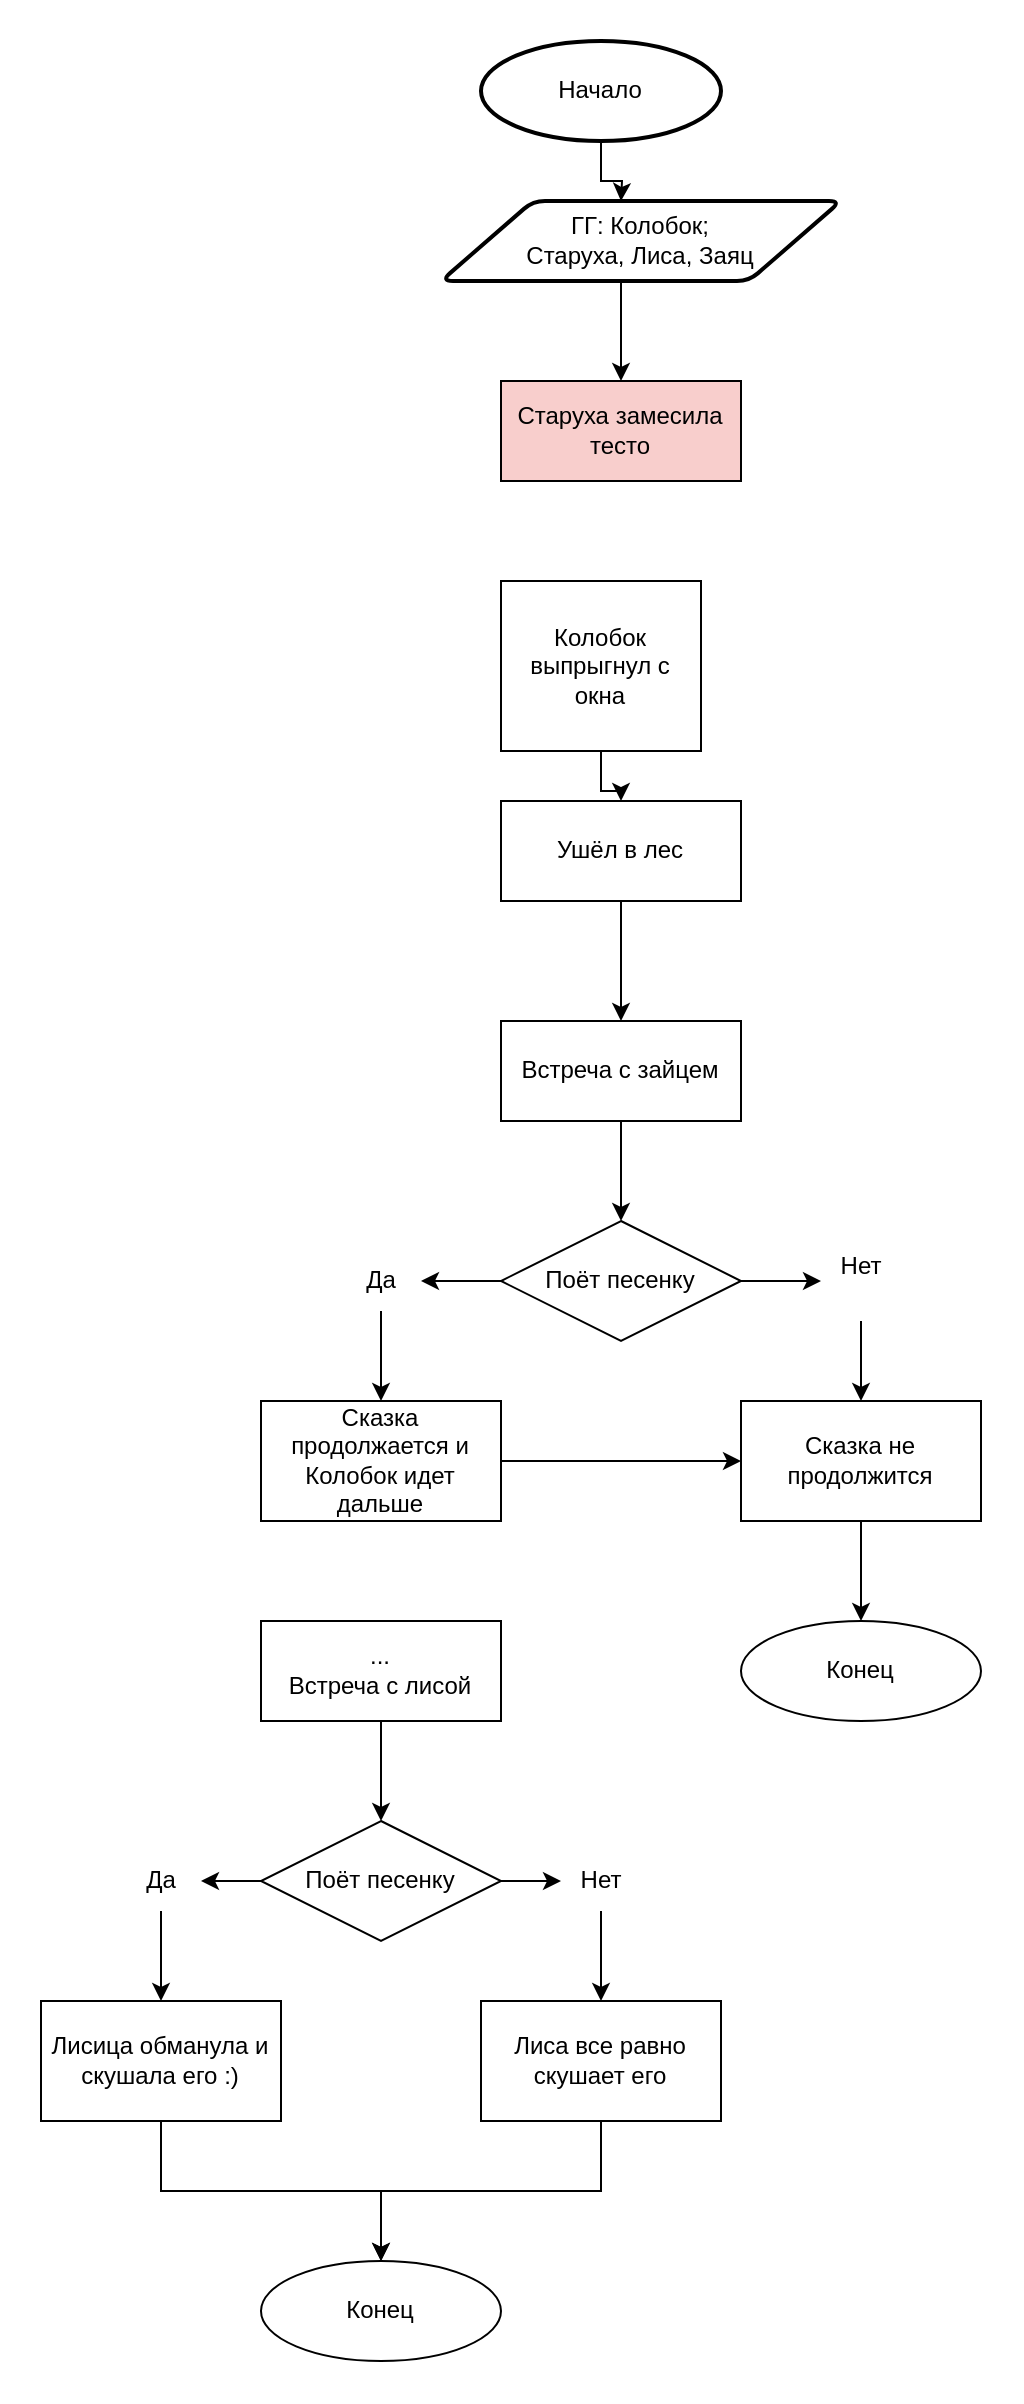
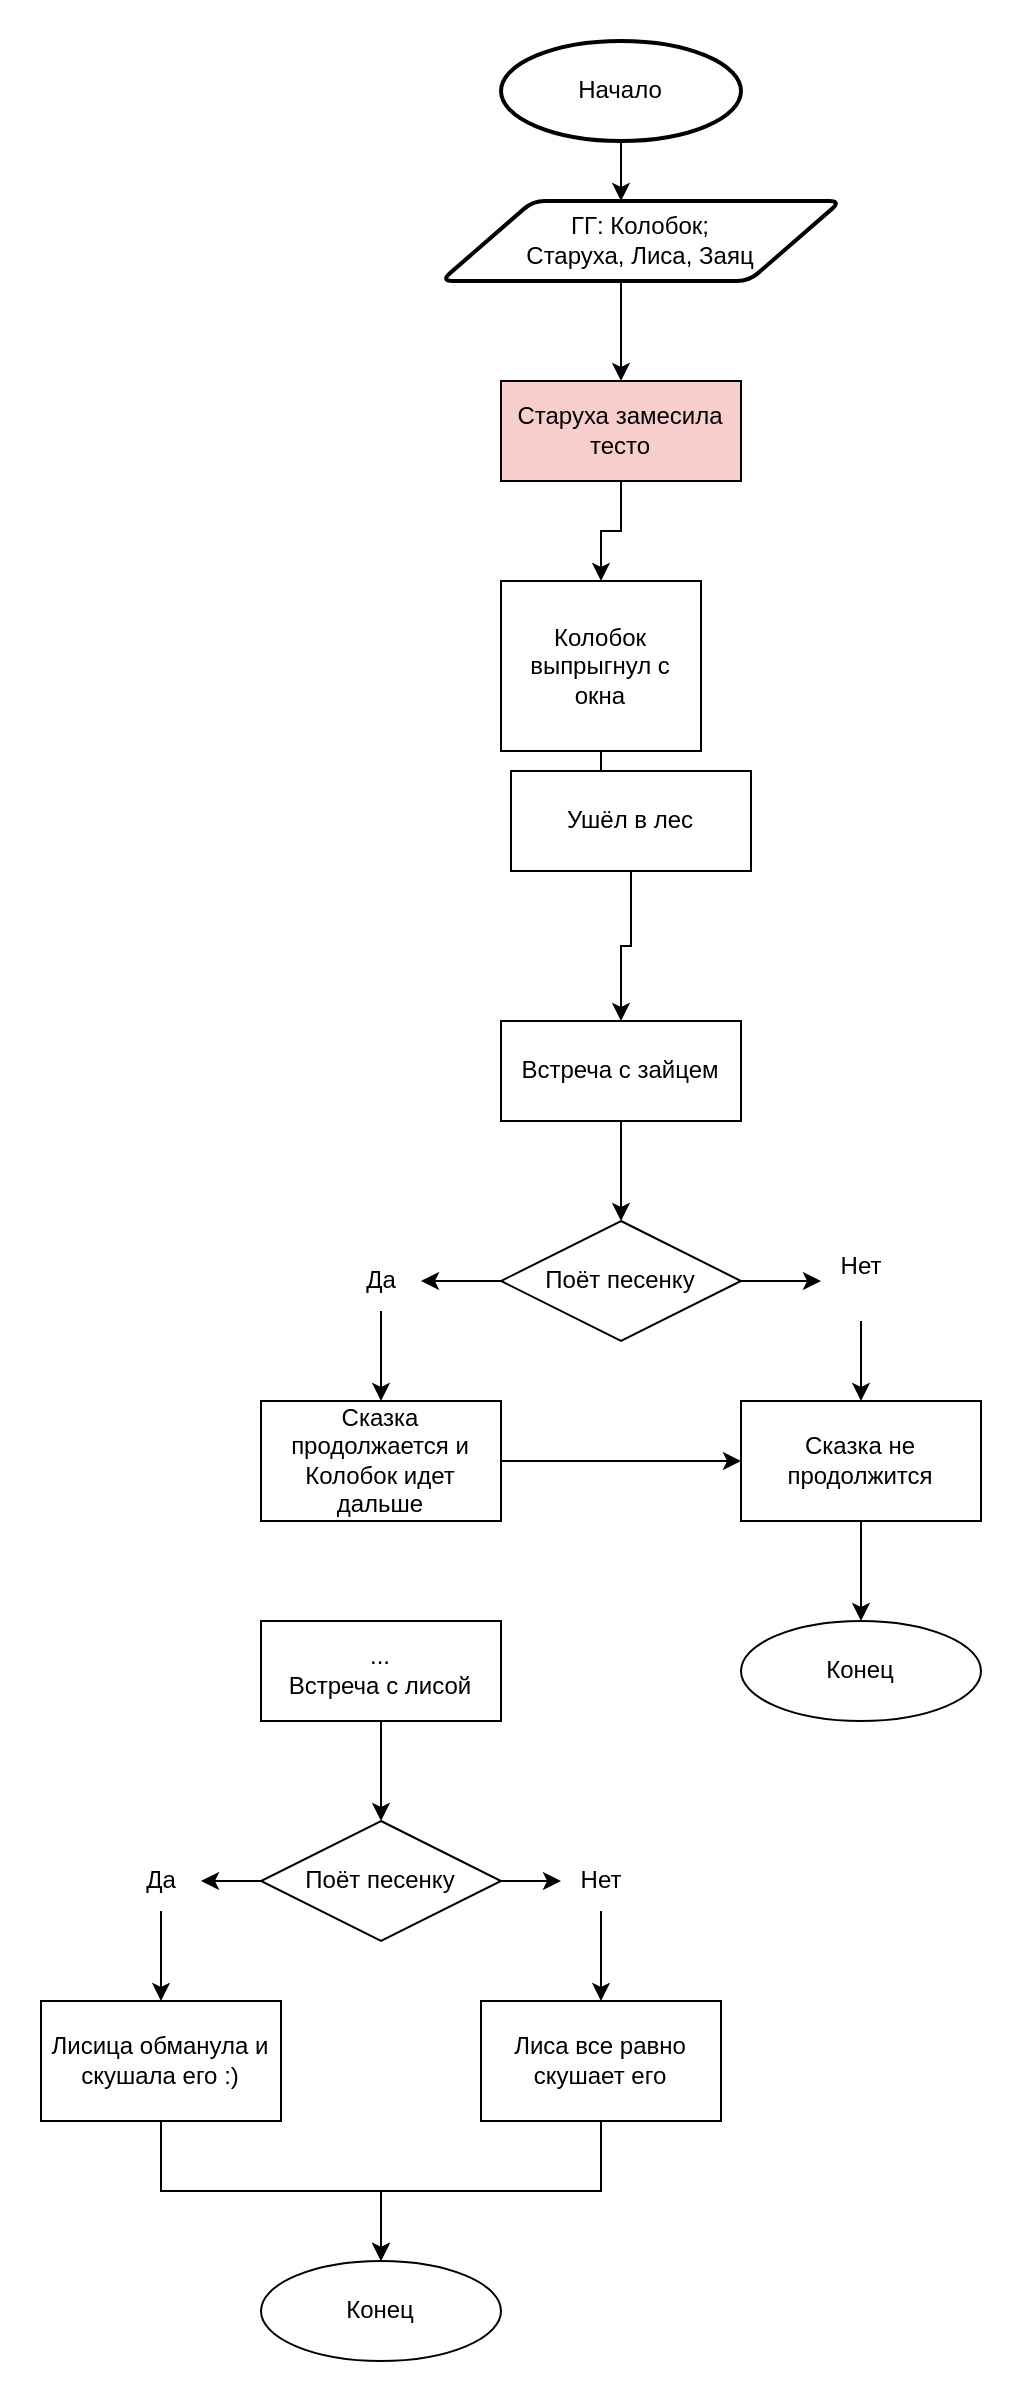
(601, 91) -> (621, 91)
none -> (618, 531)
(621, 851) -> (631, 821)
